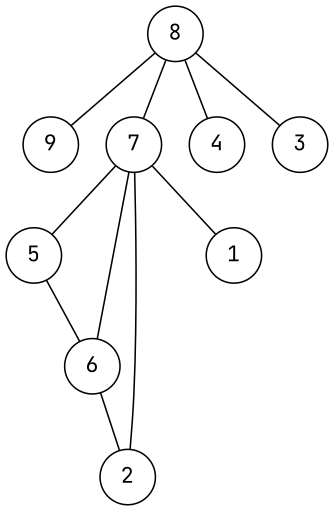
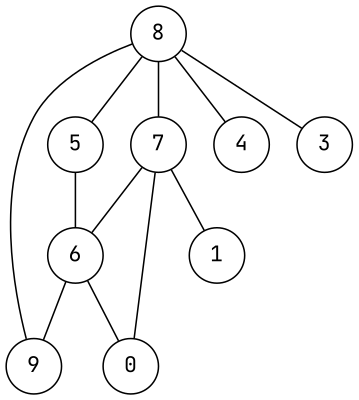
(84, 200) -> (117, 89)
none -> (55, 311)
(128, 477) -> (131, 366)
